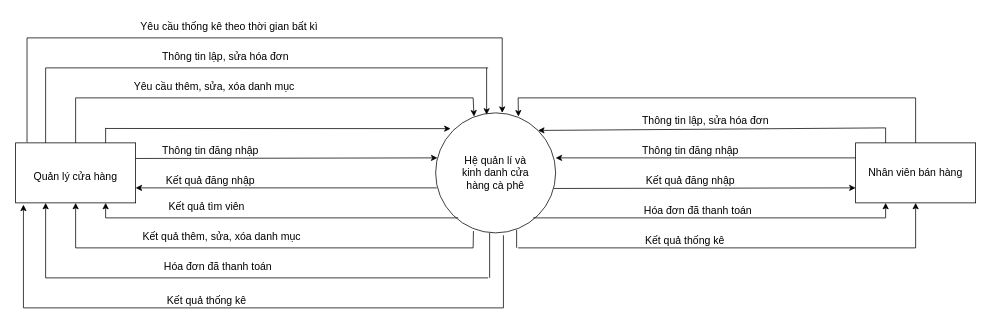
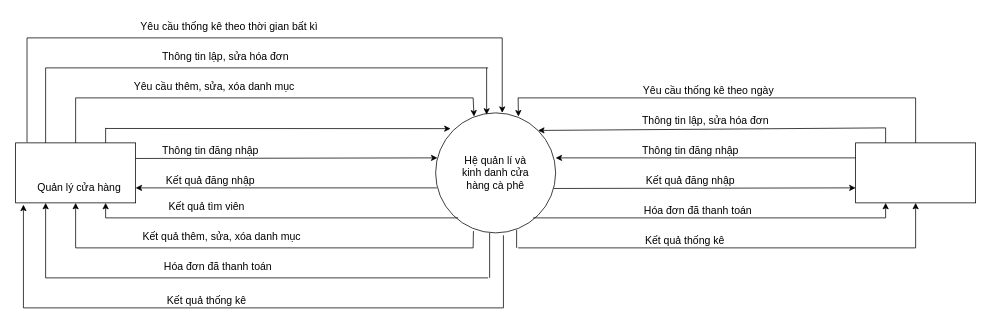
none -> (708, 90)
(915, 173) -> none
(75, 177) -> (79, 188)
